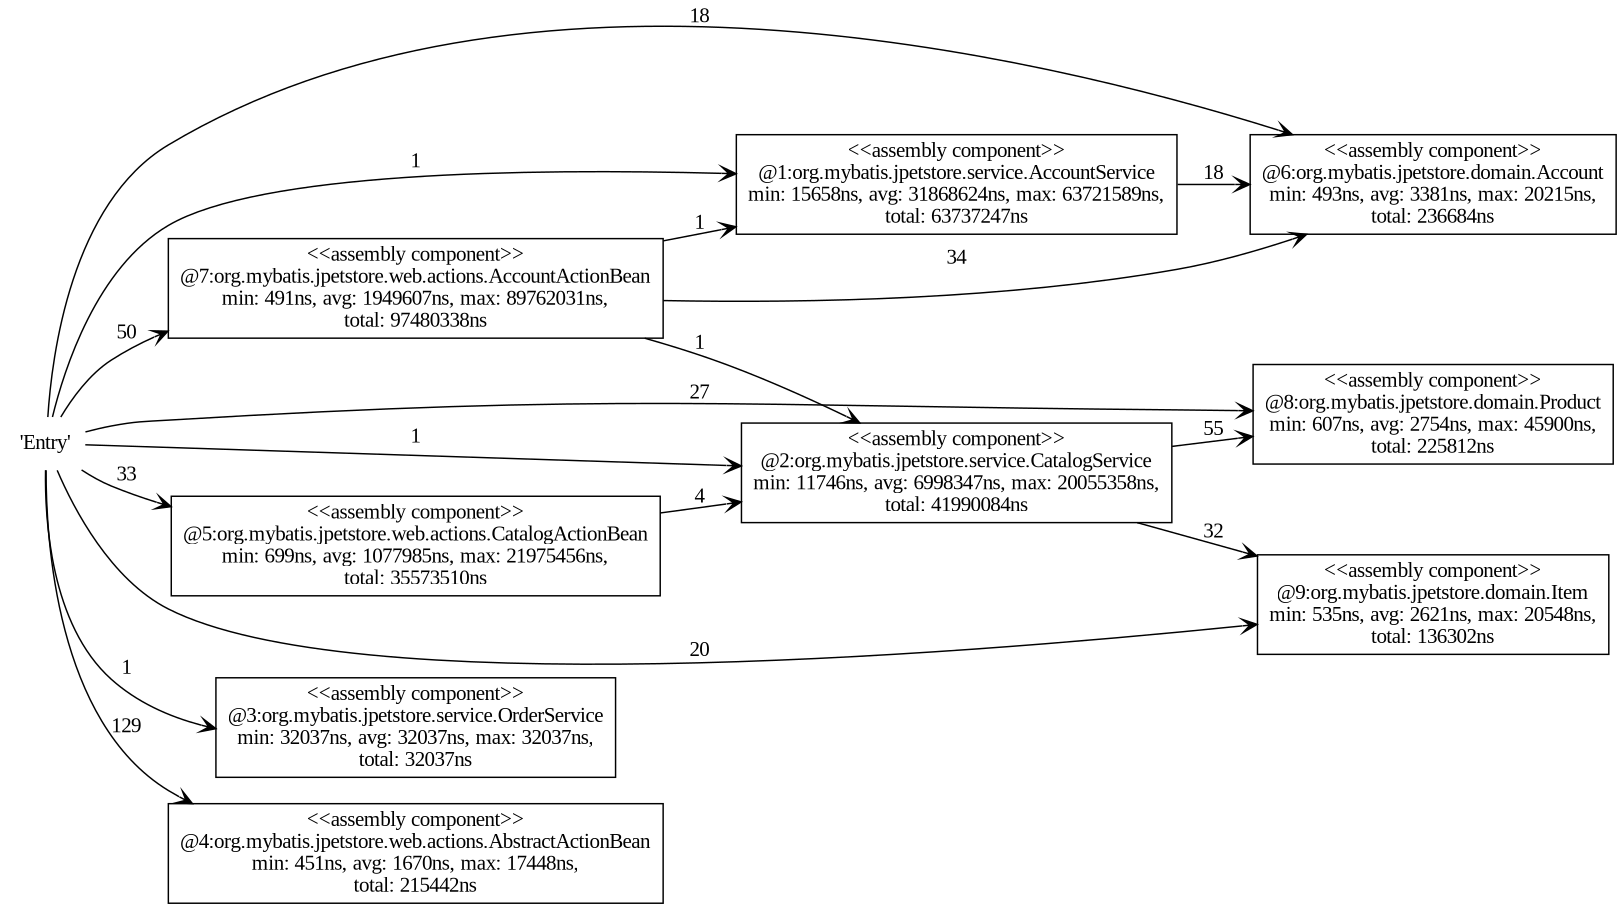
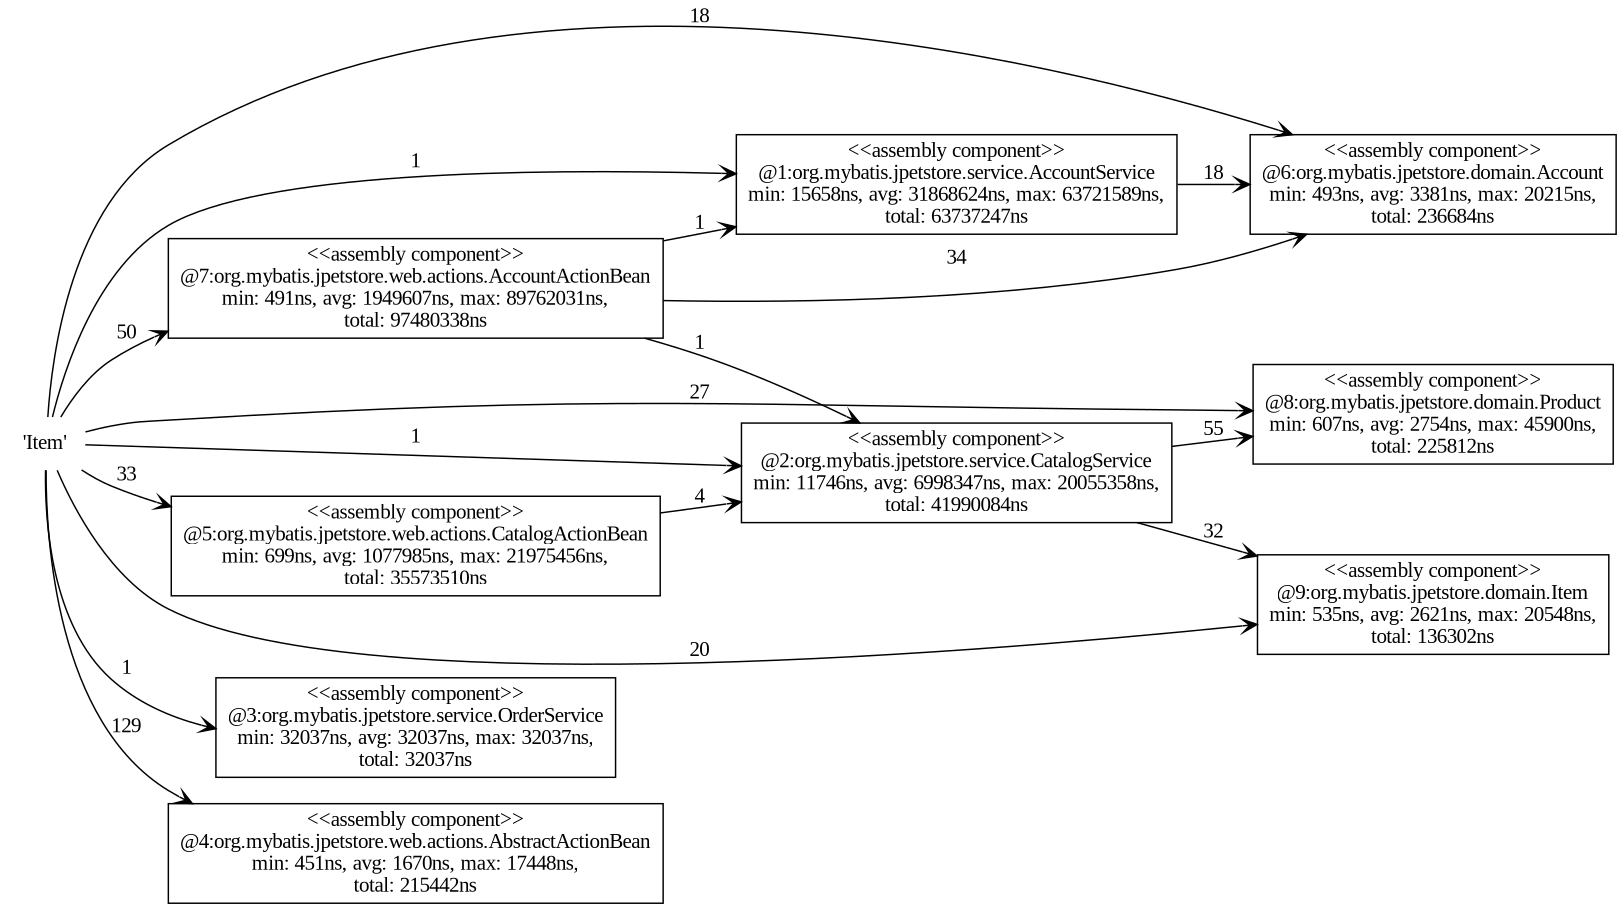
(45, 444) -> (45, 444)
